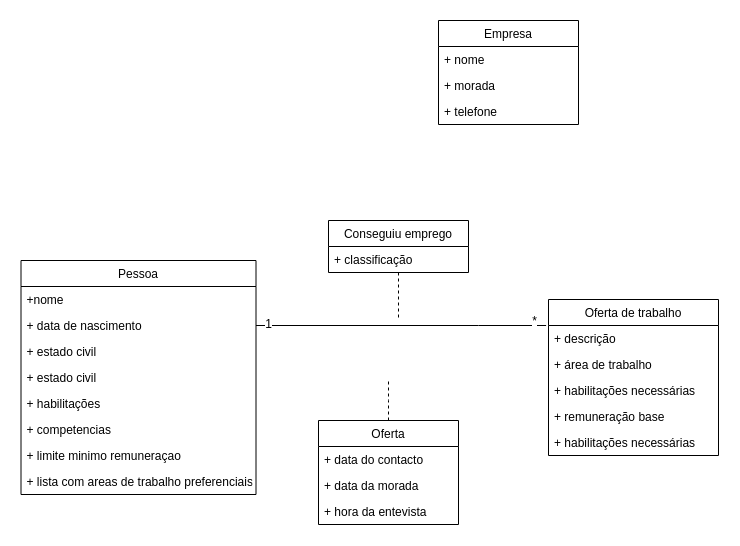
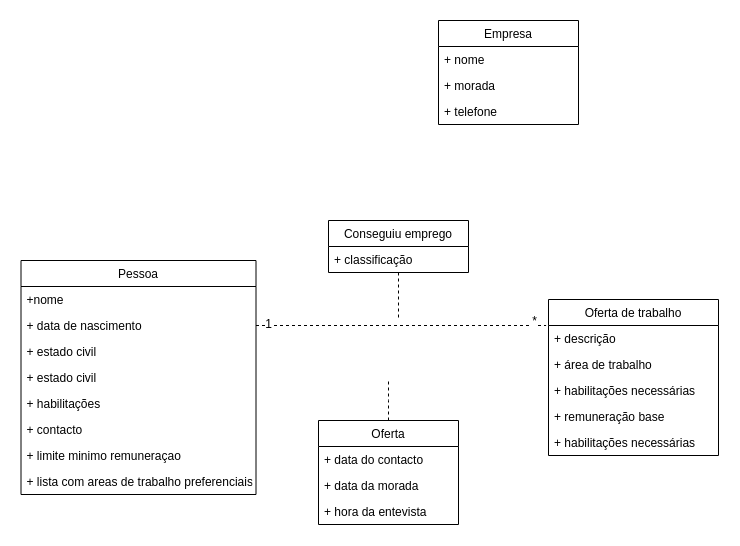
(400, 326) -> (400, 326)
(70, 430) -> (59, 430)
